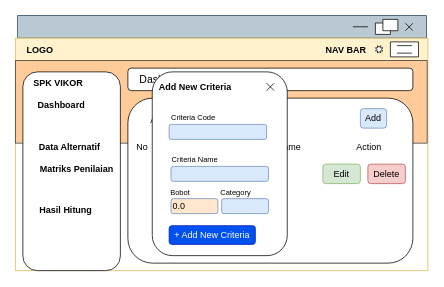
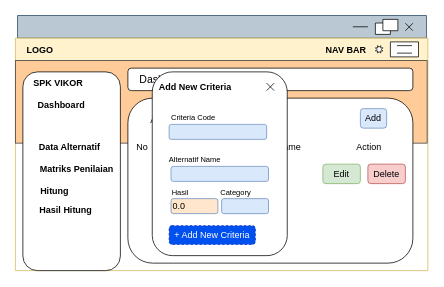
(195, 159) -> (195, 159)
none -> (54, 191)
(180, 192) -> (180, 192)
(212, 235) -> (212, 235)
